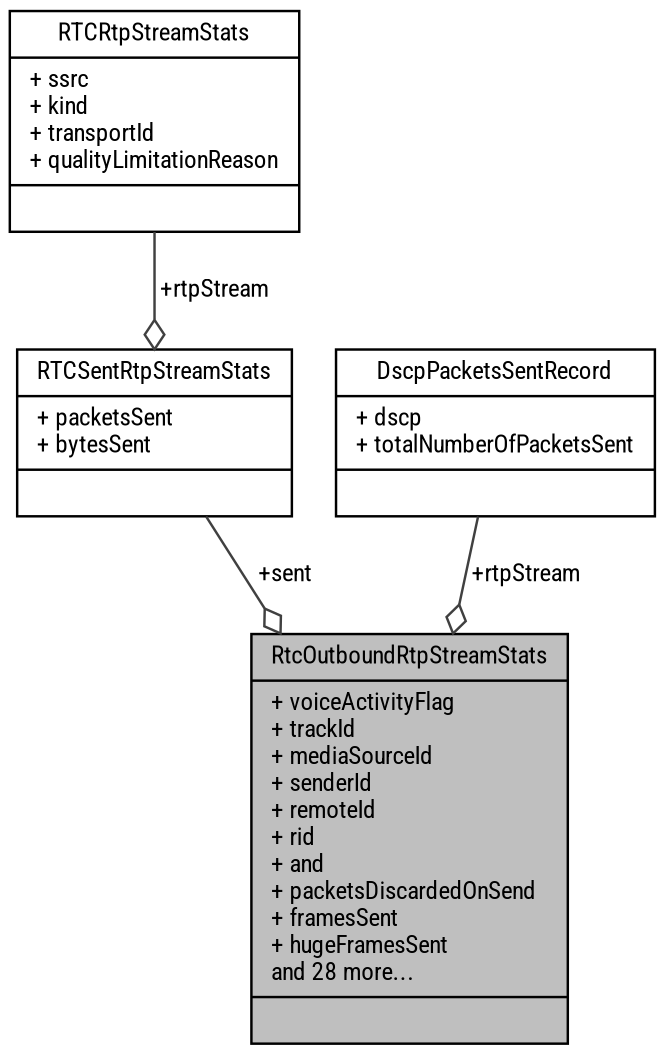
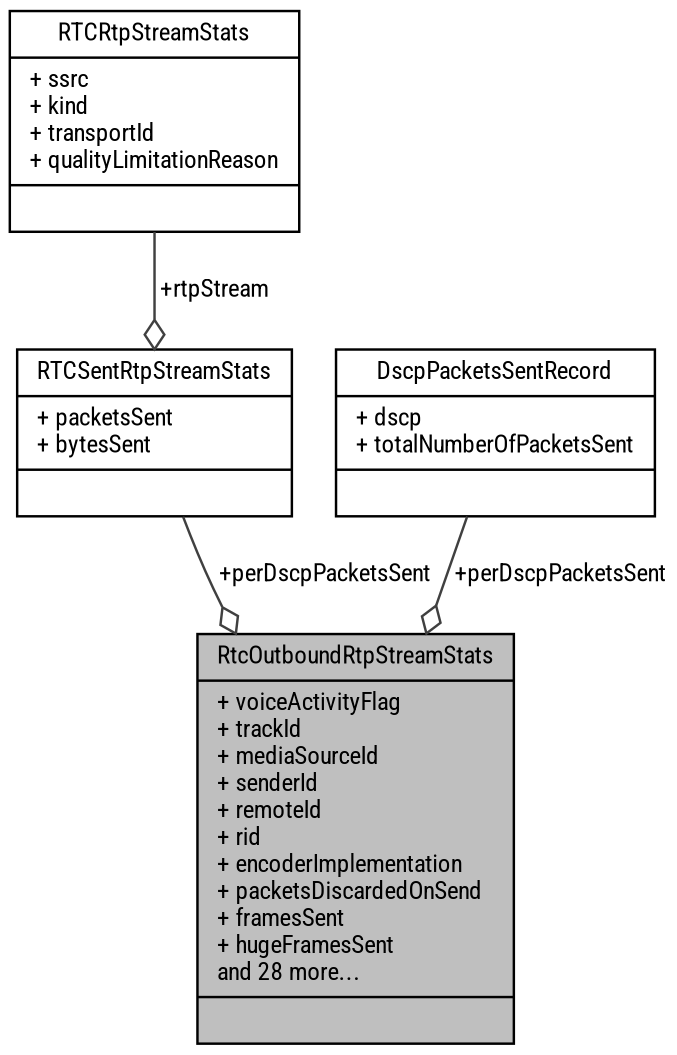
(283, 575) -> (323, 575)
(524, 575) -> (558, 575)
(298, 865) -> (340, 865)
